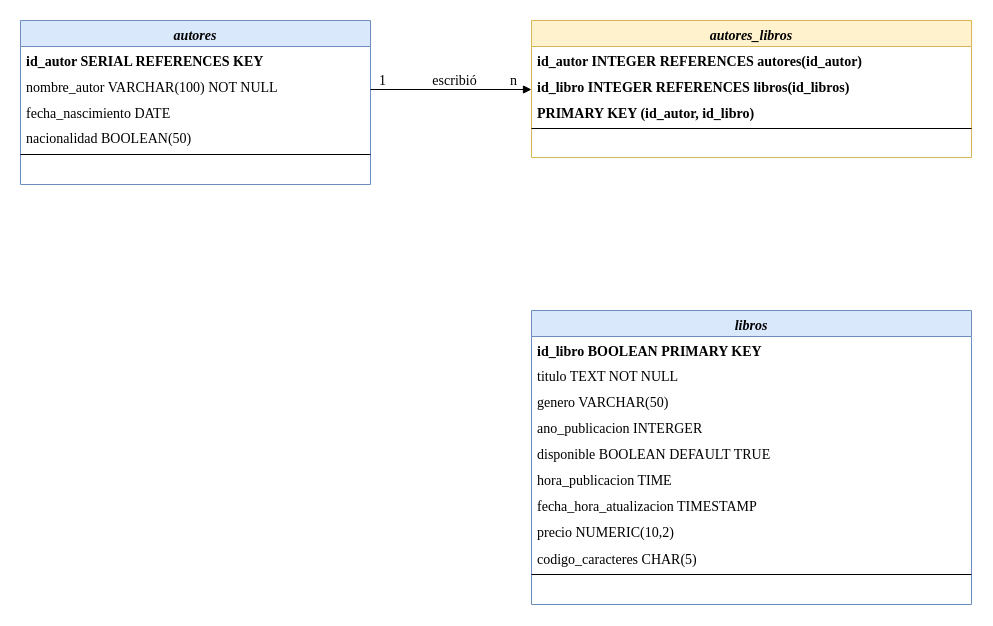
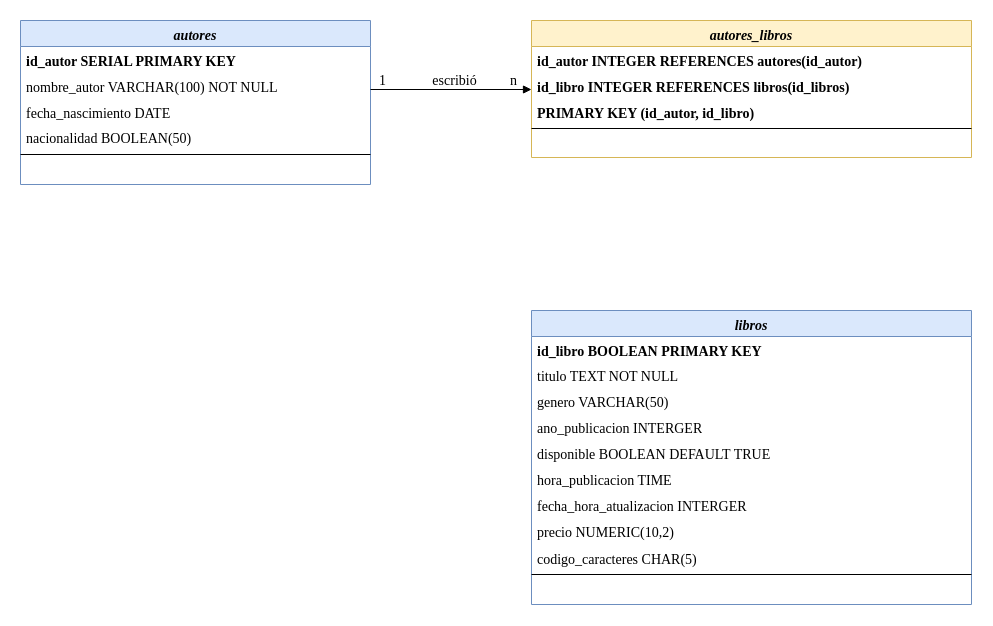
(136, 61) -> (125, 61)
(660, 508) -> (656, 508)
